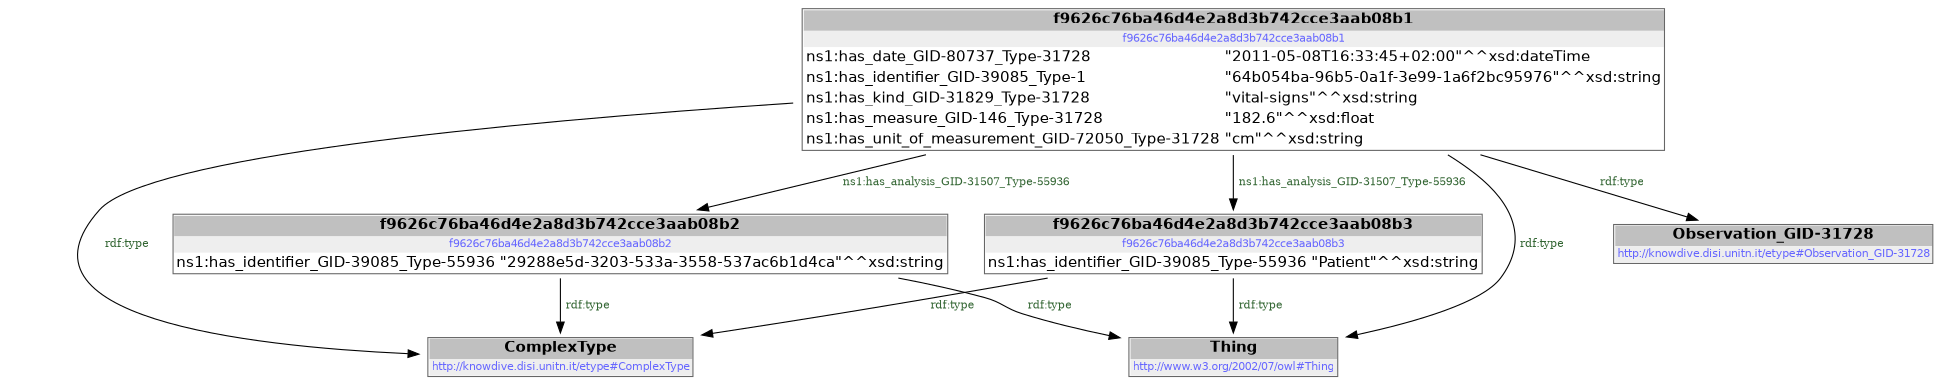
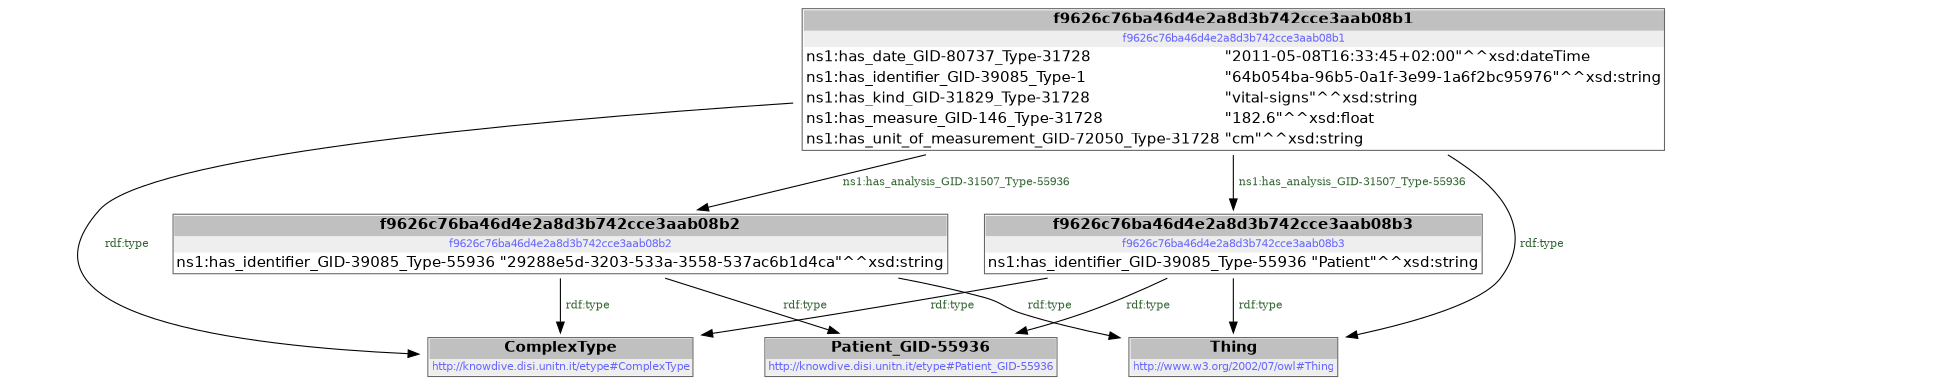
(1773, 244) -> none
none -> (911, 357)
